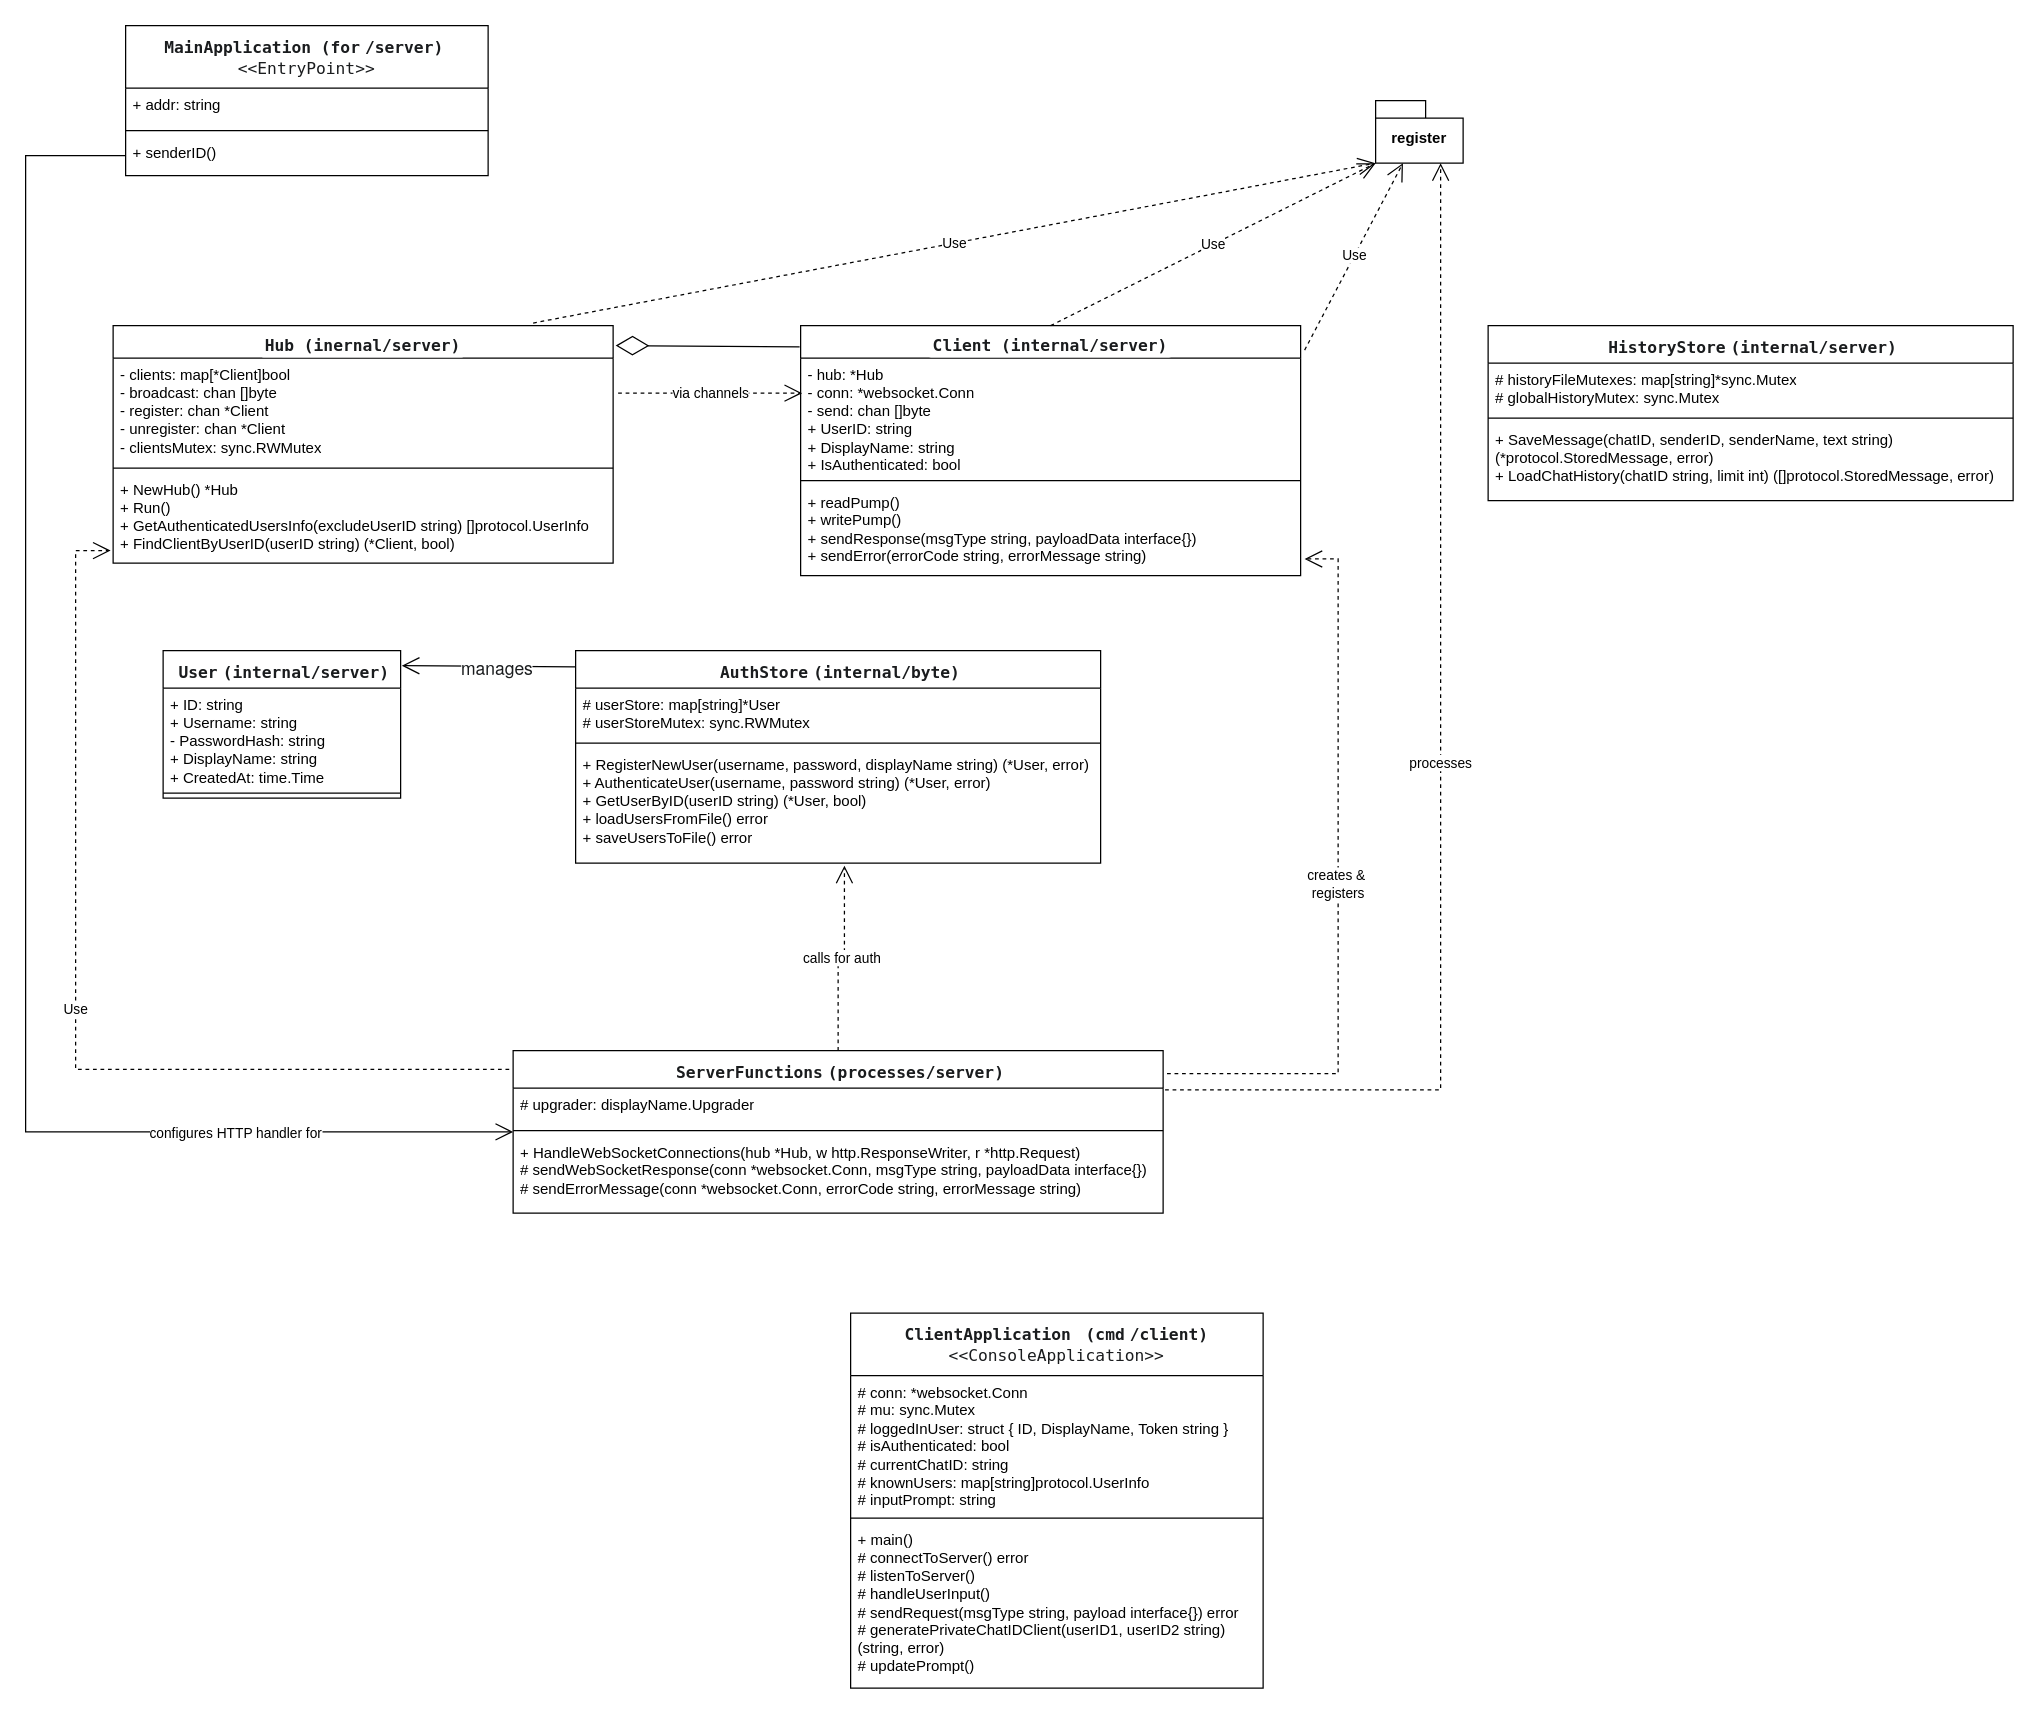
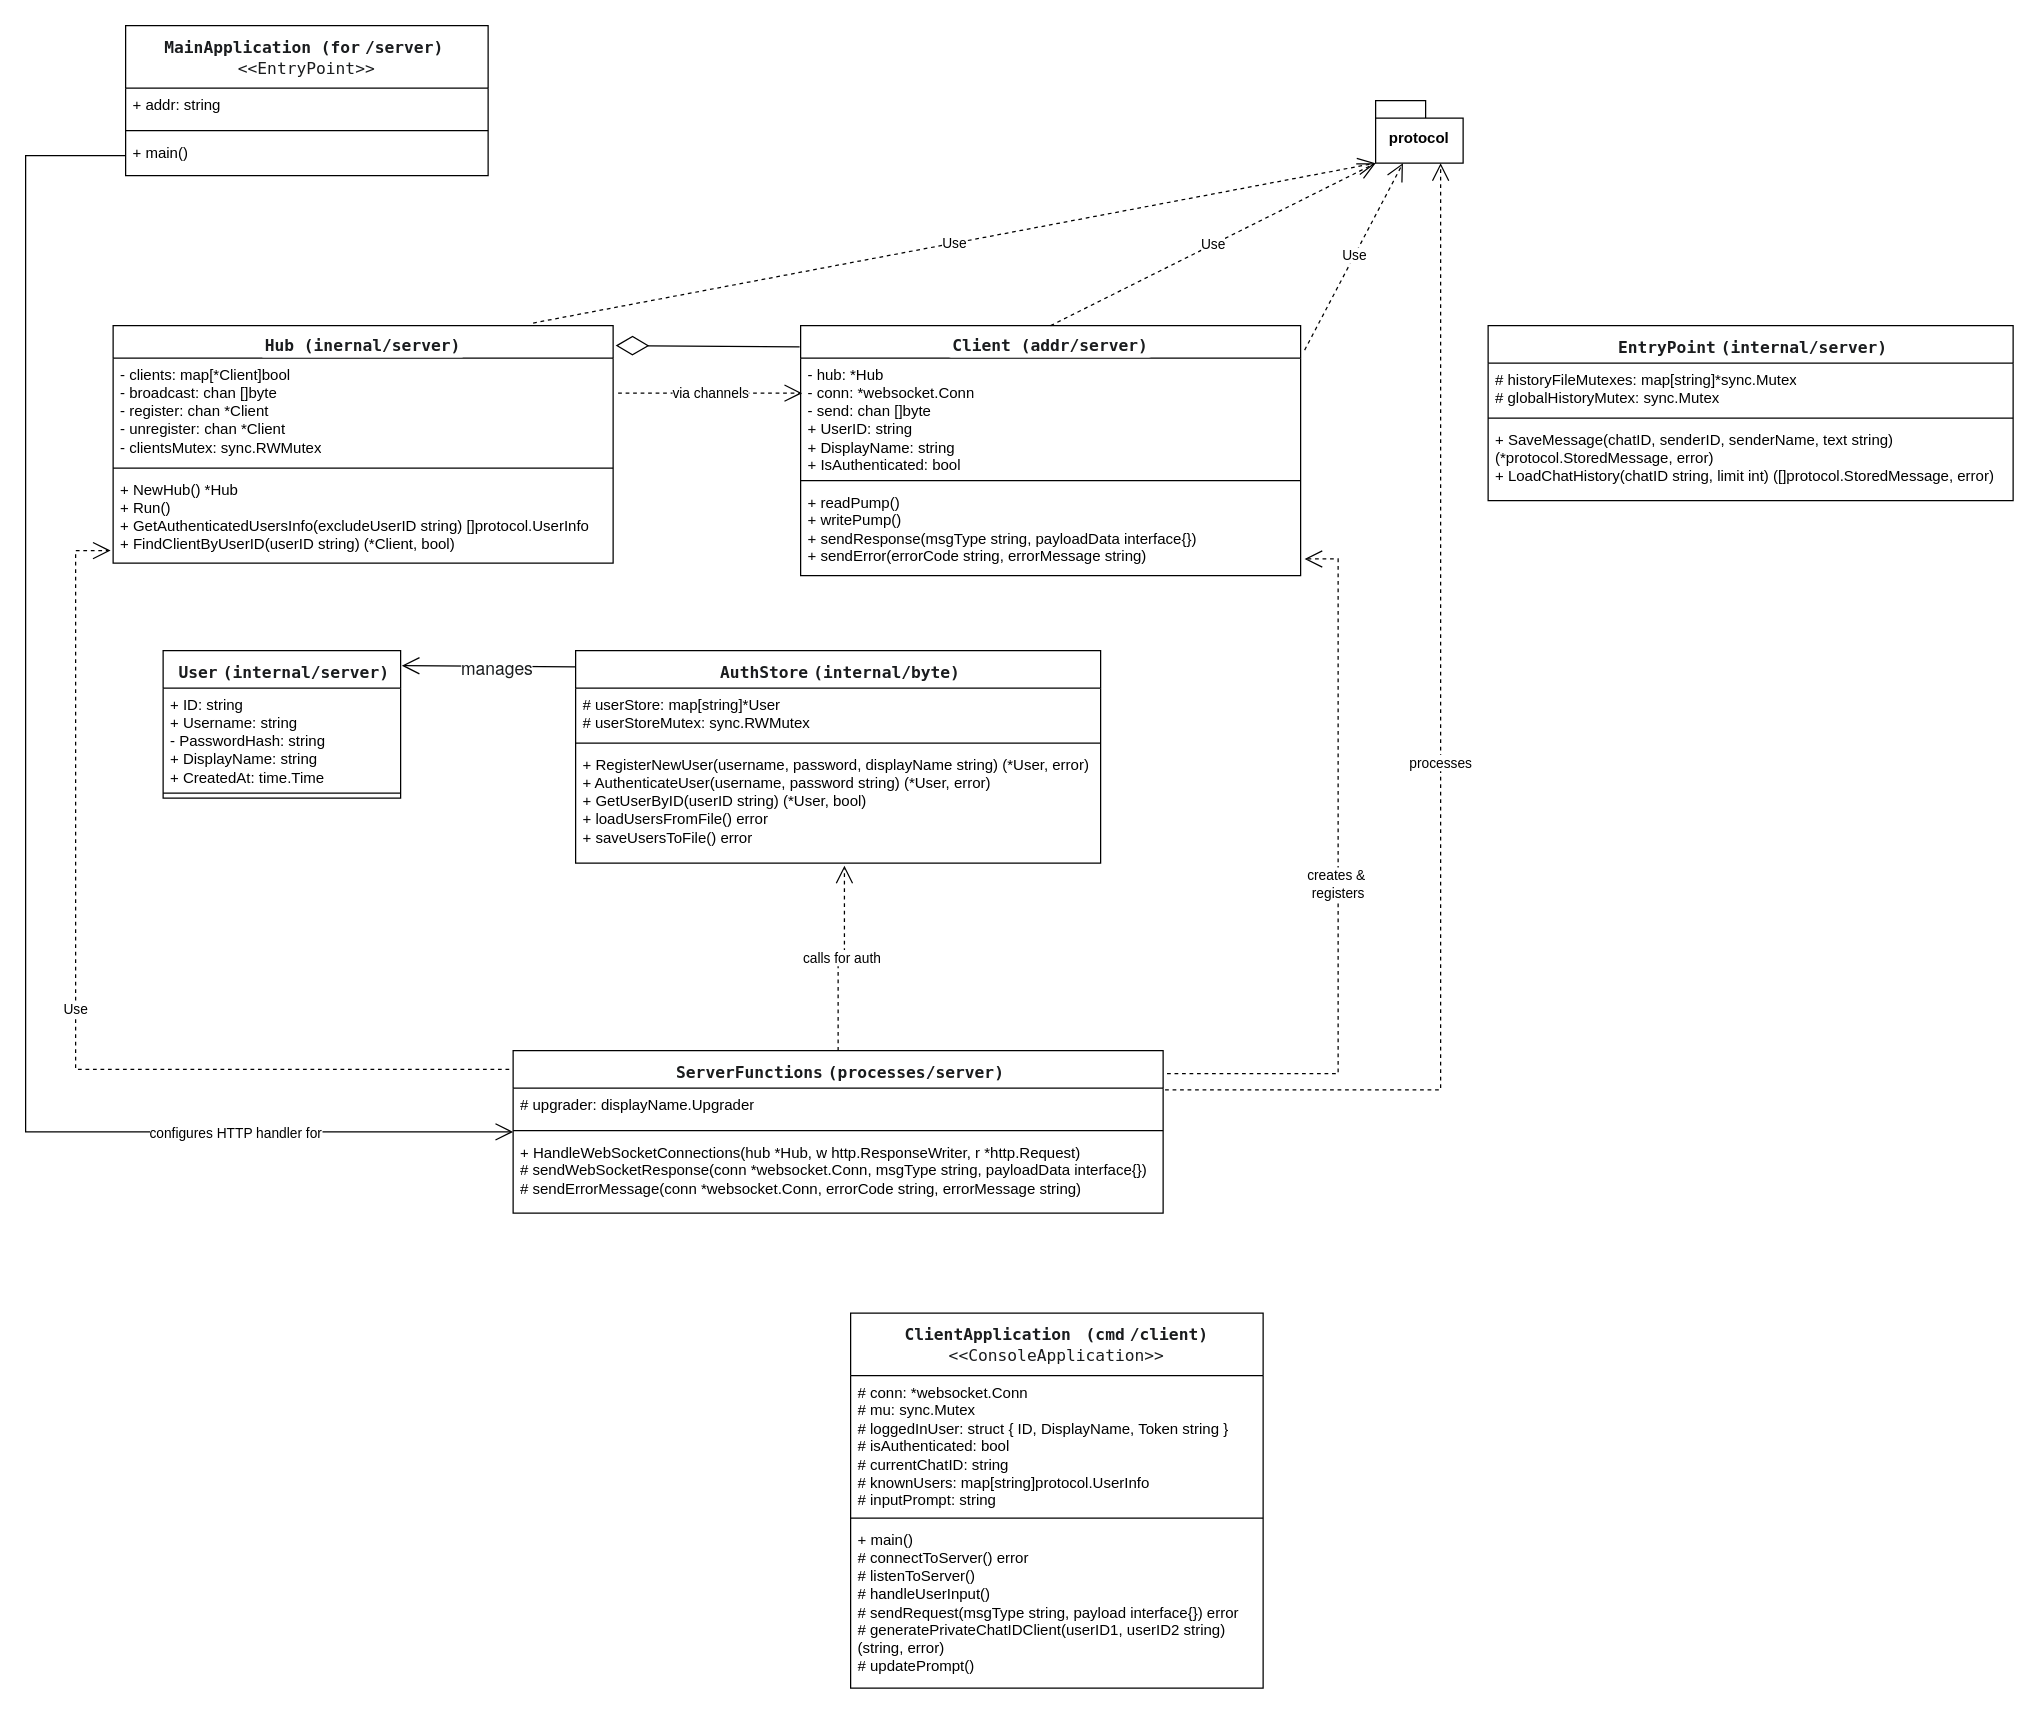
(1419, 138) -> (1419, 138)
(182, 153) -> (163, 153)
(1051, 343) -> (1051, 343)
(1751, 343) -> (1751, 343)
